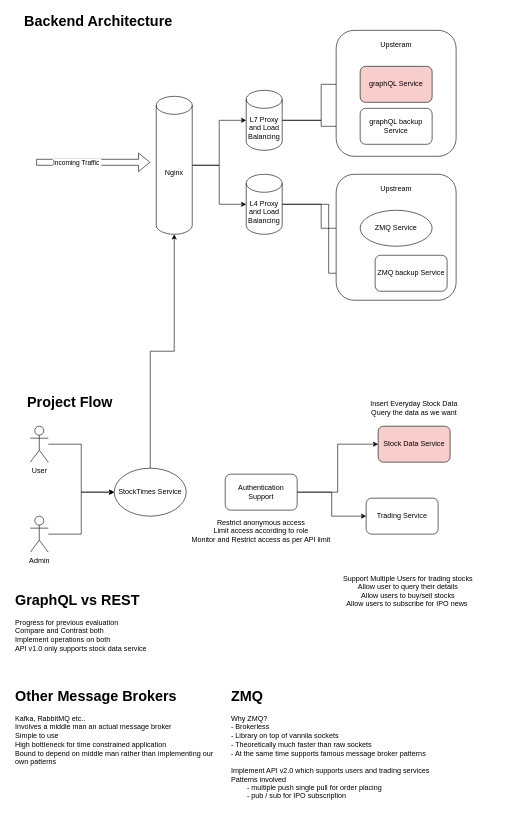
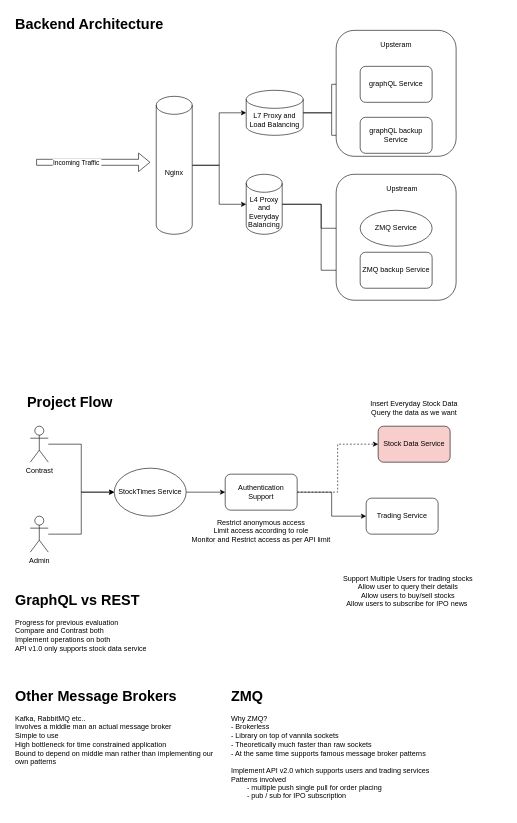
(105, 24) -> (96, 27)
(396, 84) -> (396, 84)
(264, 120) -> (275, 113)
(396, 126) -> (396, 135)
(396, 189) -> (402, 189)
(264, 212) -> (264, 212)
(411, 273) -> (396, 270)
(150, 351) -> (219, 492)
(338, 454) -> (338, 454)
(40, 471) -> (40, 471)
